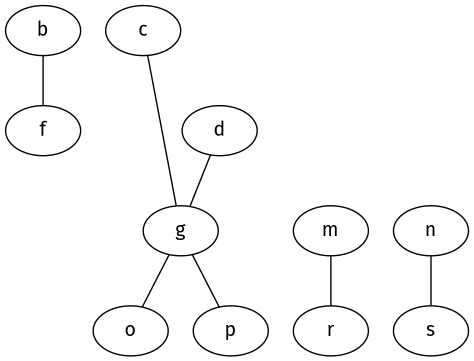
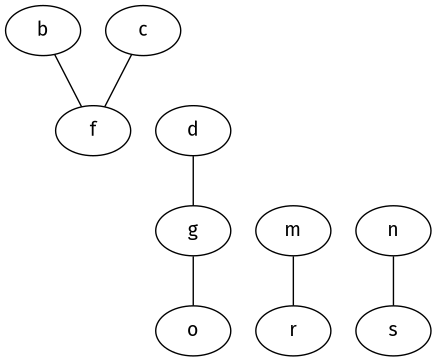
(162, 131) -> (118, 81)
(231, 331) -> none
